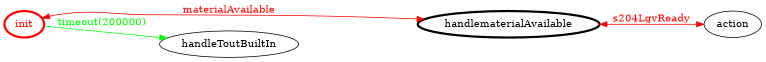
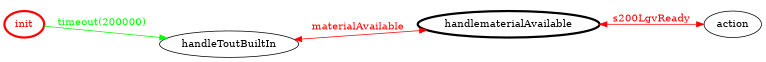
(233, 15) -> (361, 35)
(652, 19) -> (652, 19)
